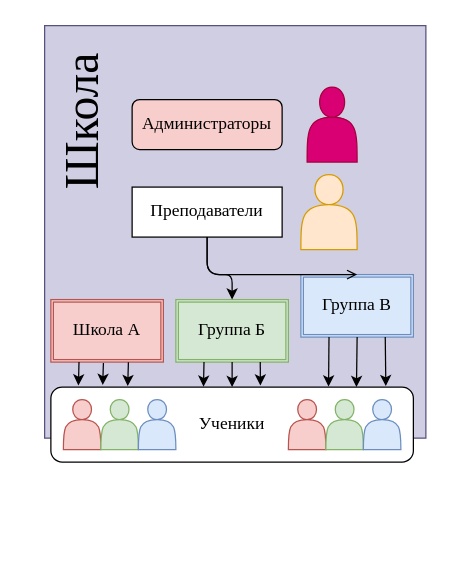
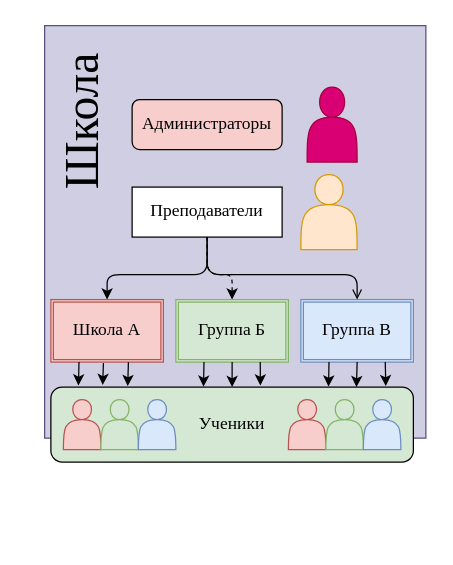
none -> (151, 275)
(232, 283) -> (232, 283)
(357, 306) -> (357, 331)
(232, 425) -> (232, 425)
